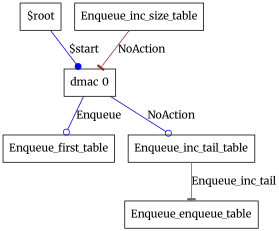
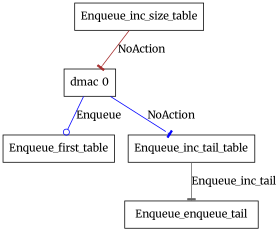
(41, 17) -> none
(138, 114) -> (138, 114)
(191, 215) -> (191, 215)
